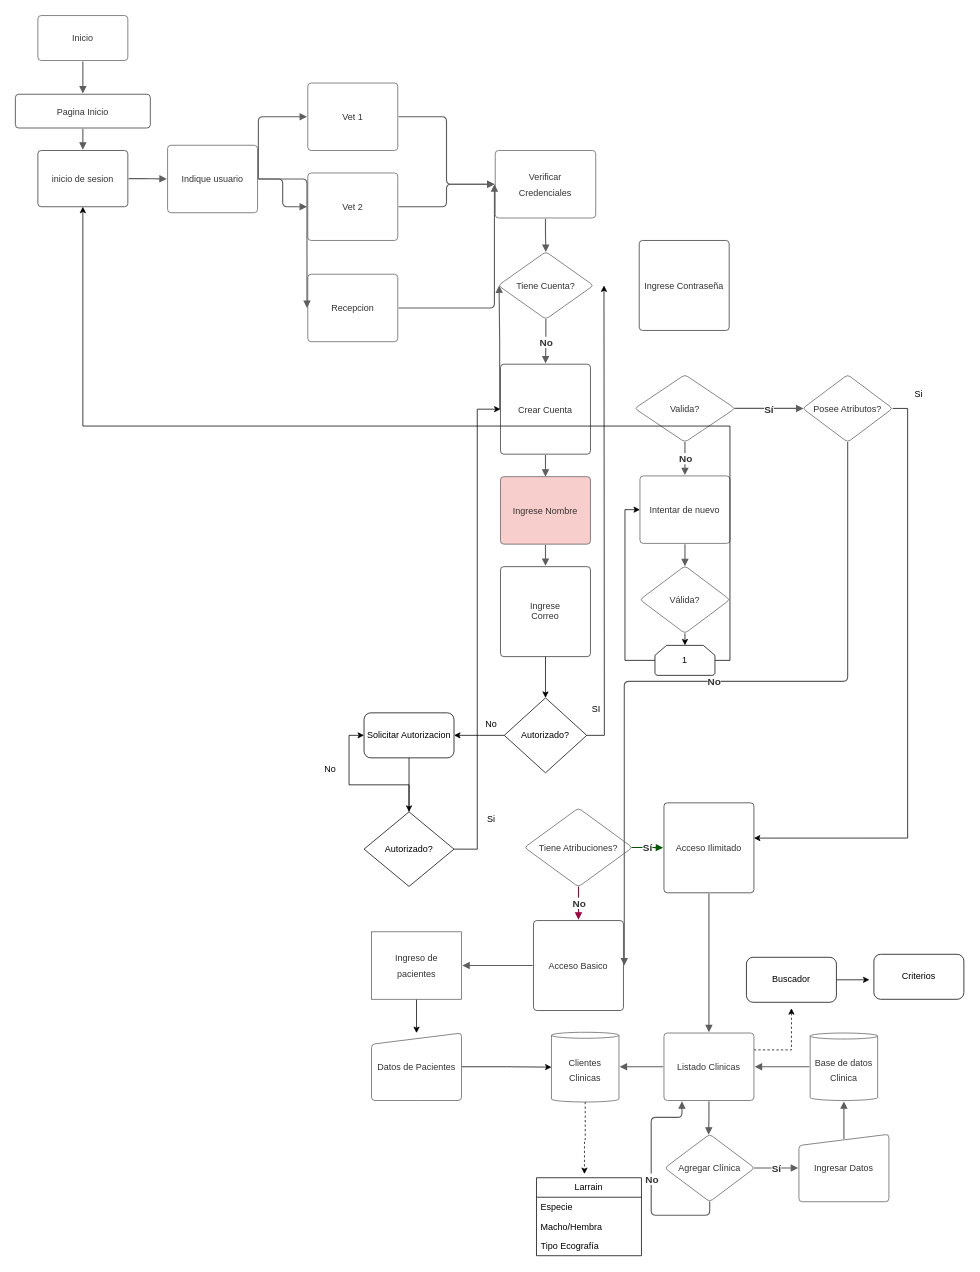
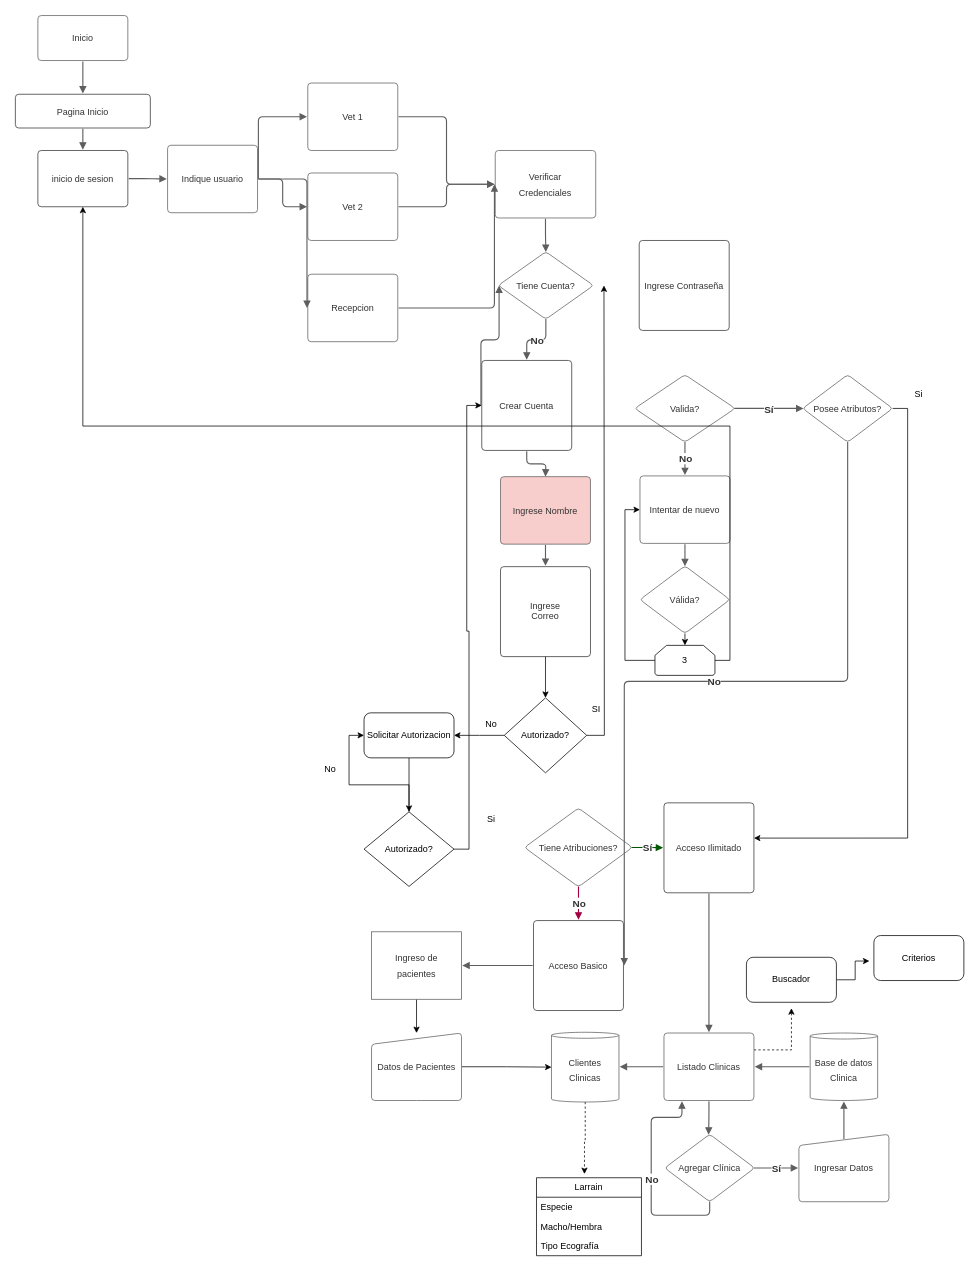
(546, 409) -> (527, 405)
(685, 660) -> (685, 660)
(919, 977) -> (919, 958)
